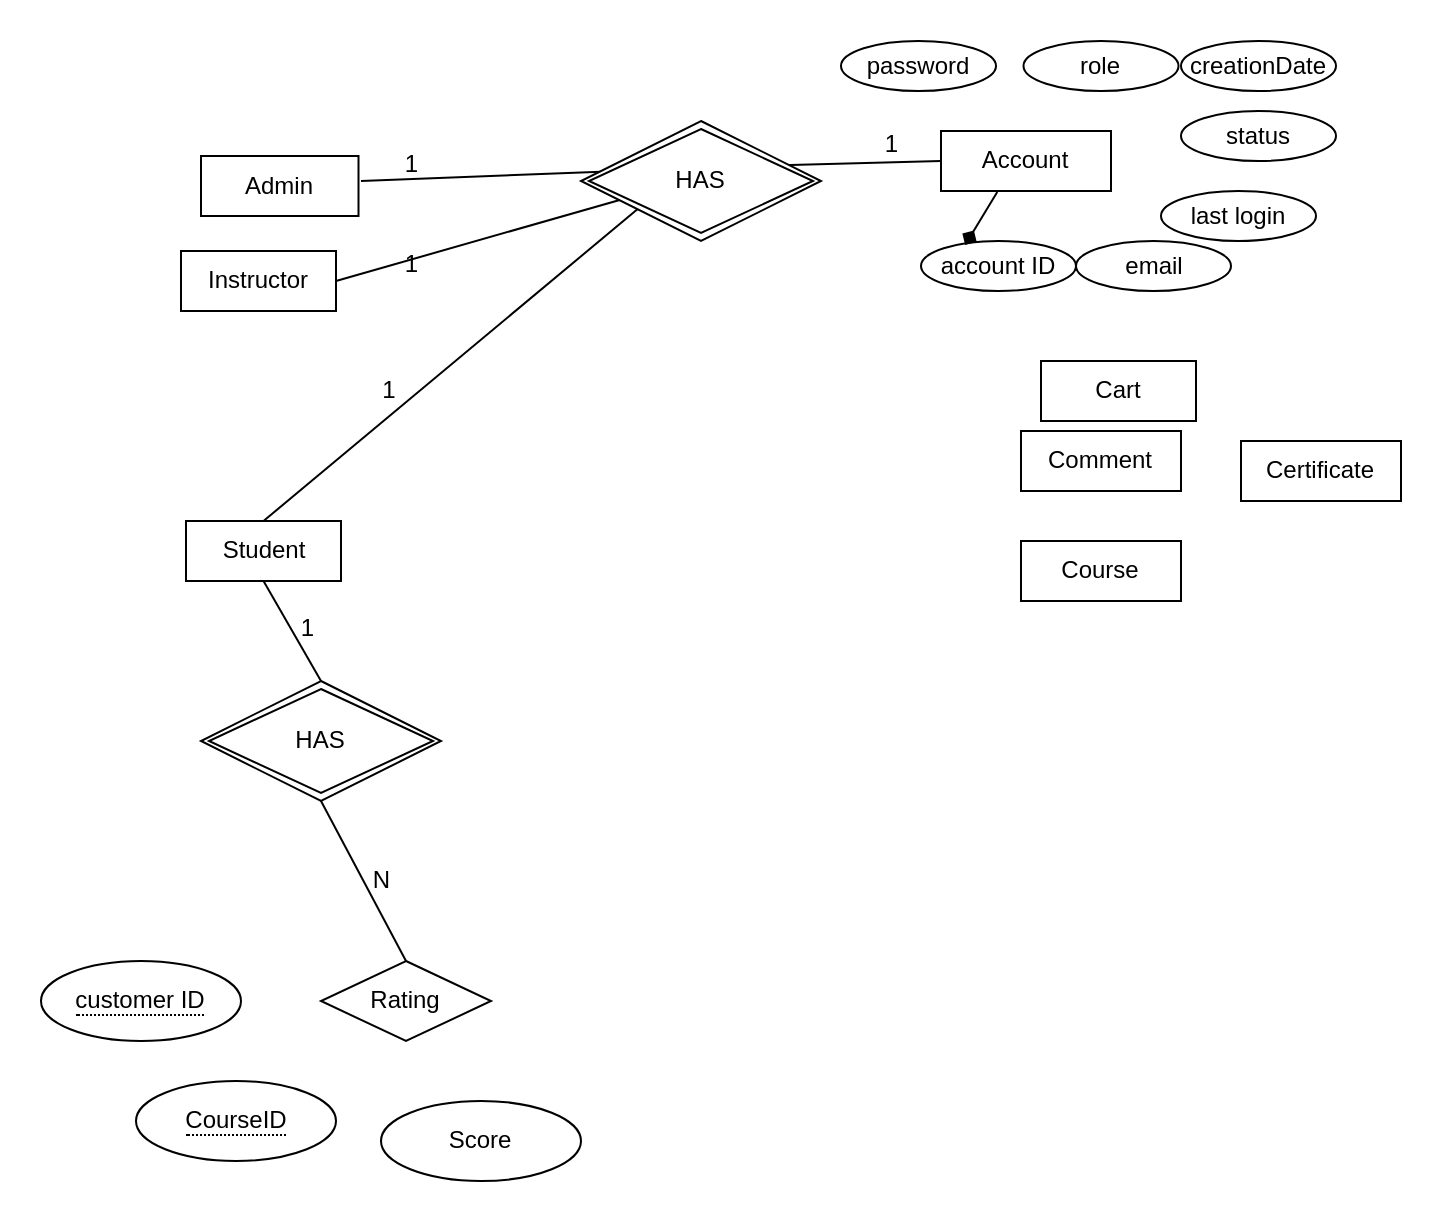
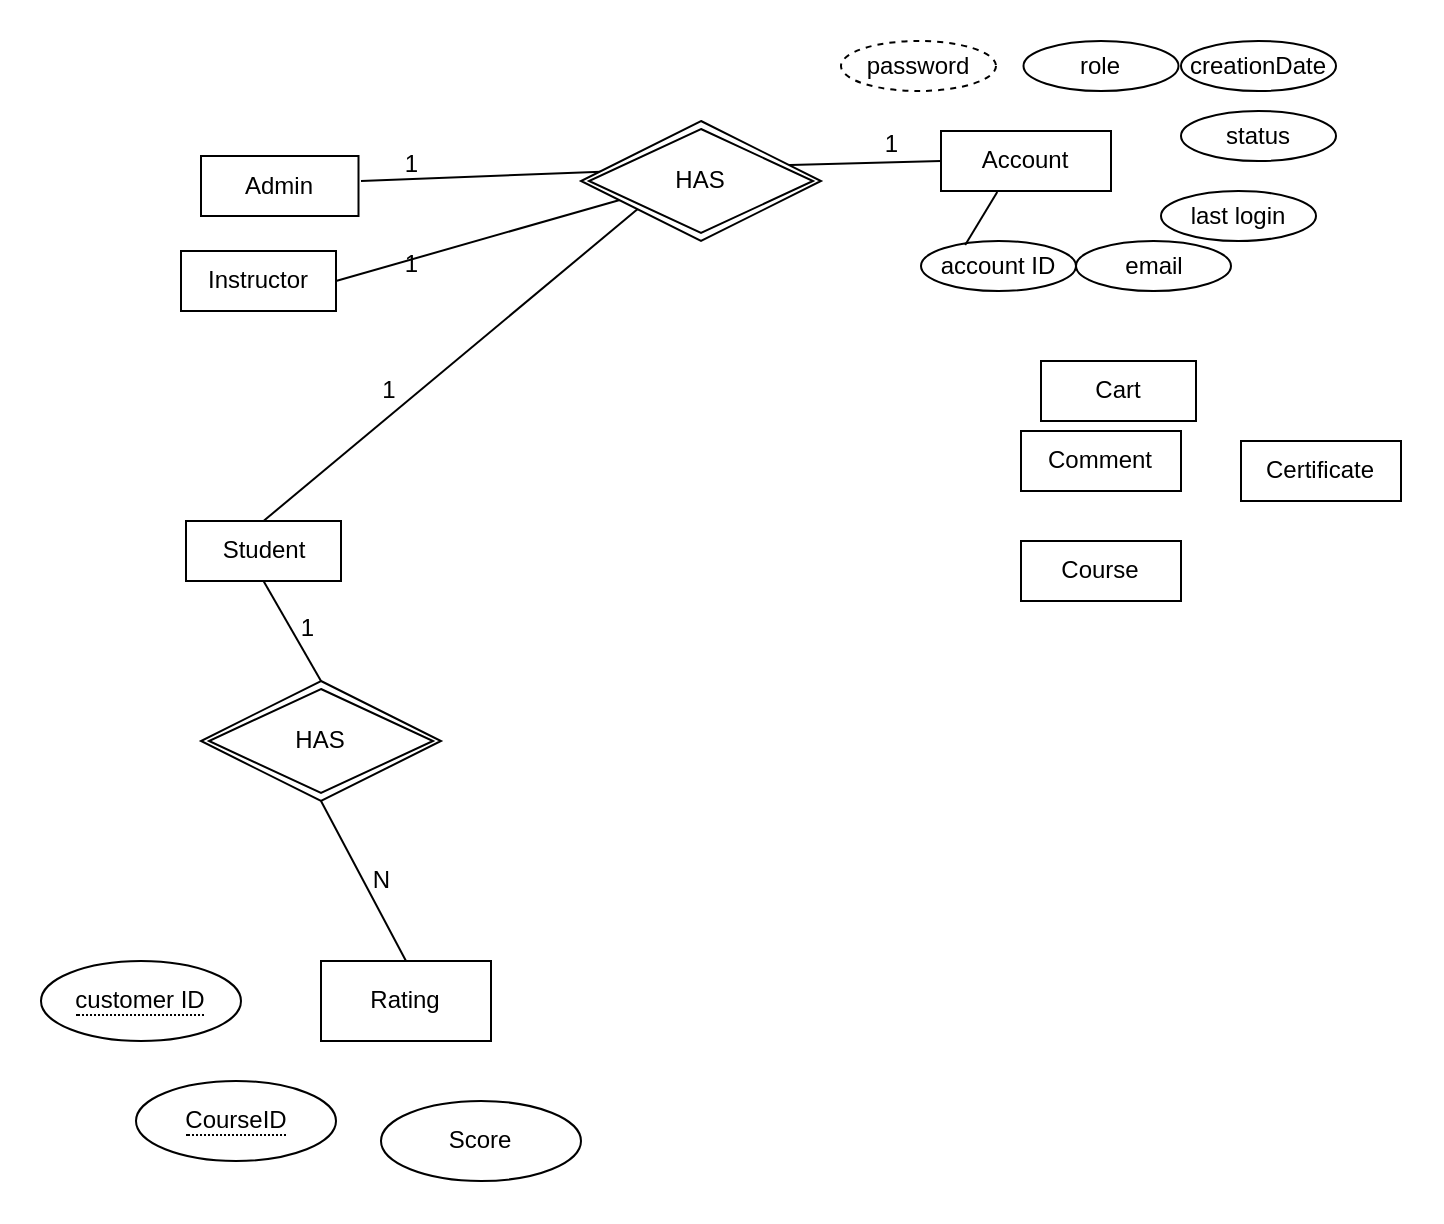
(919, 66) -> (919, 66)
(974, 231) -> (970, 237)
(406, 1001) -> (406, 1001)
